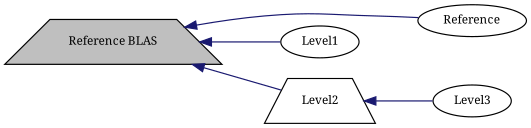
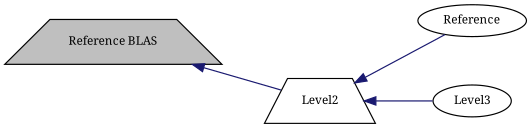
(307, 14) -> (405, 56)
(320, 42) -> none
